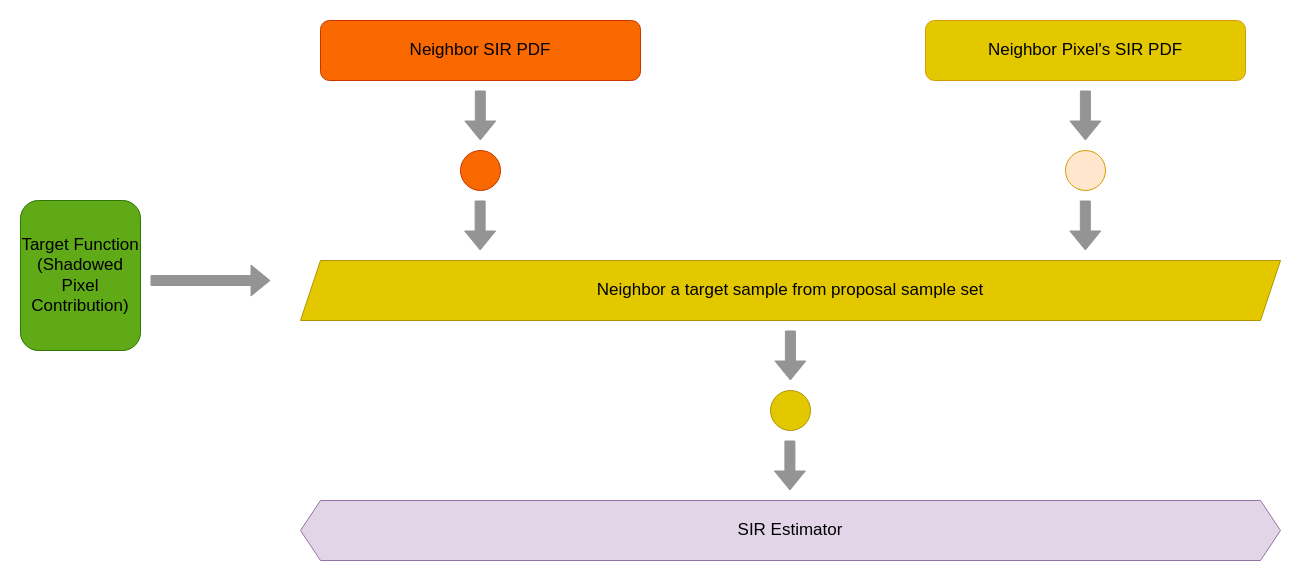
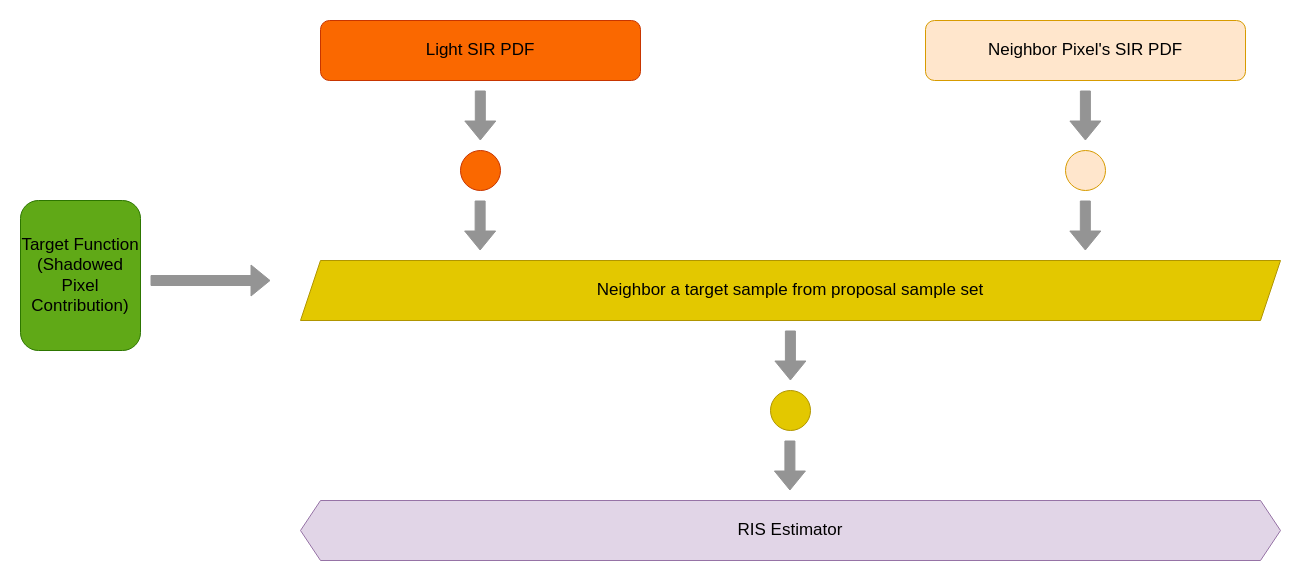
(481, 51) -> (481, 51)
(1086, 51) -> (1086, 51)
(791, 531) -> (791, 531)
